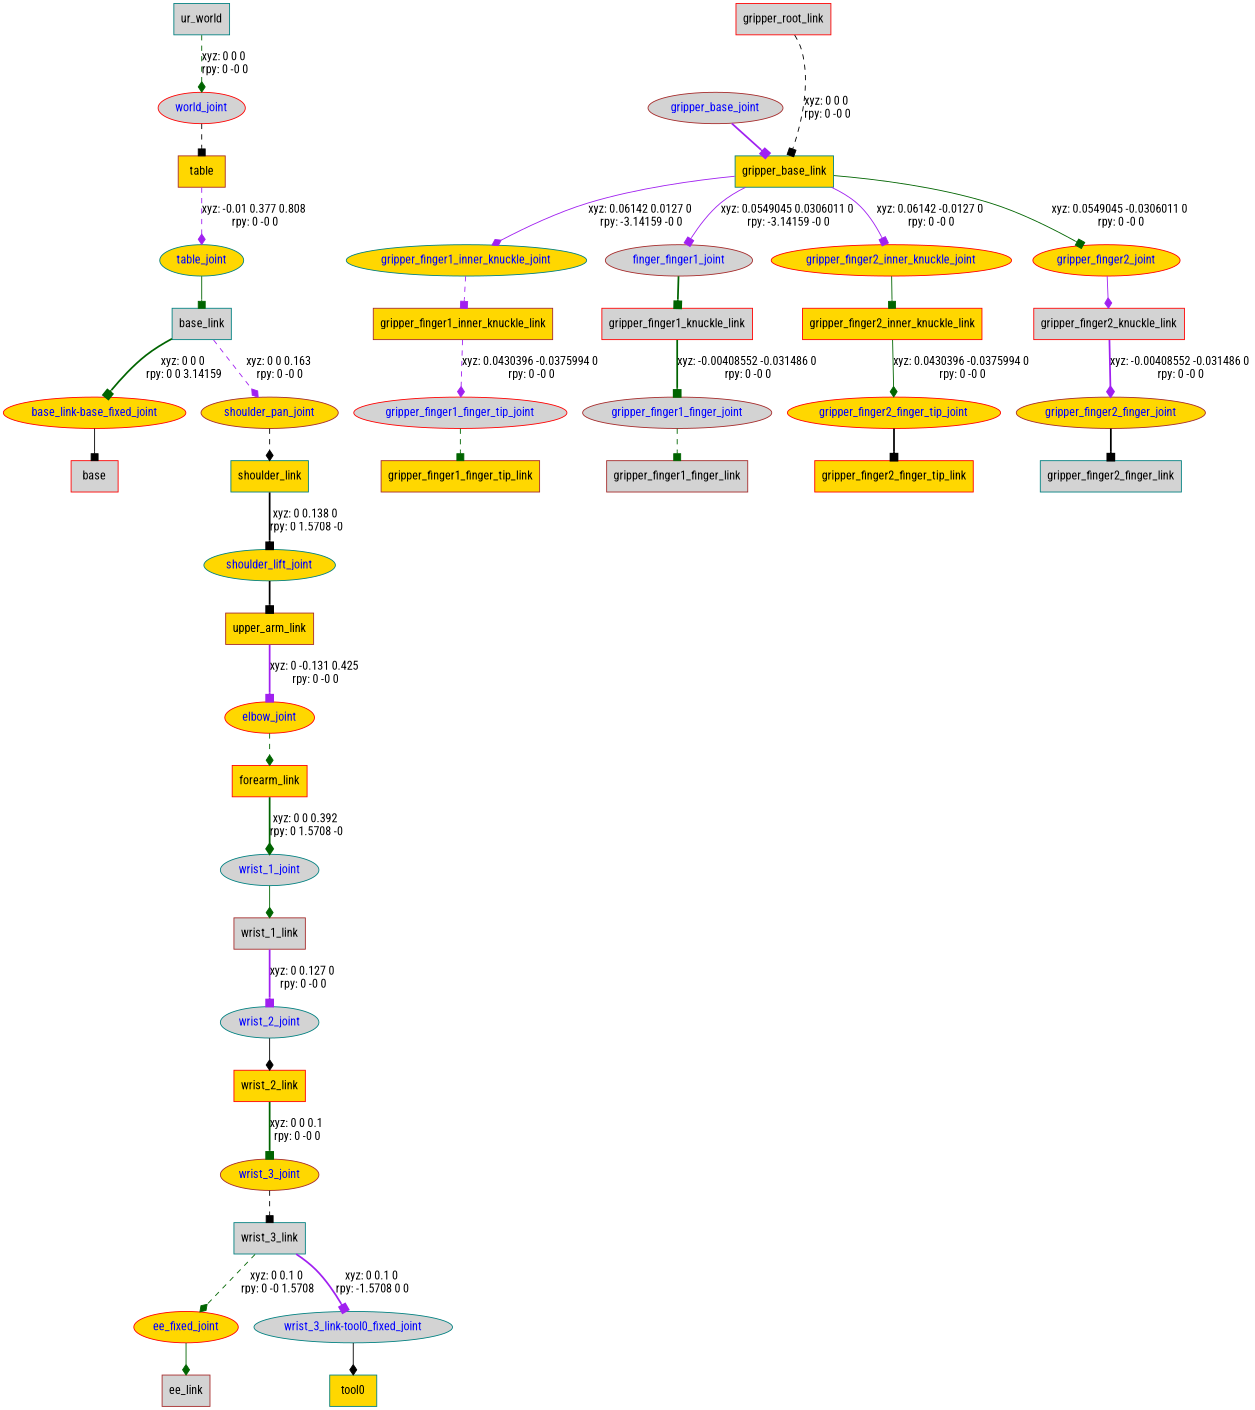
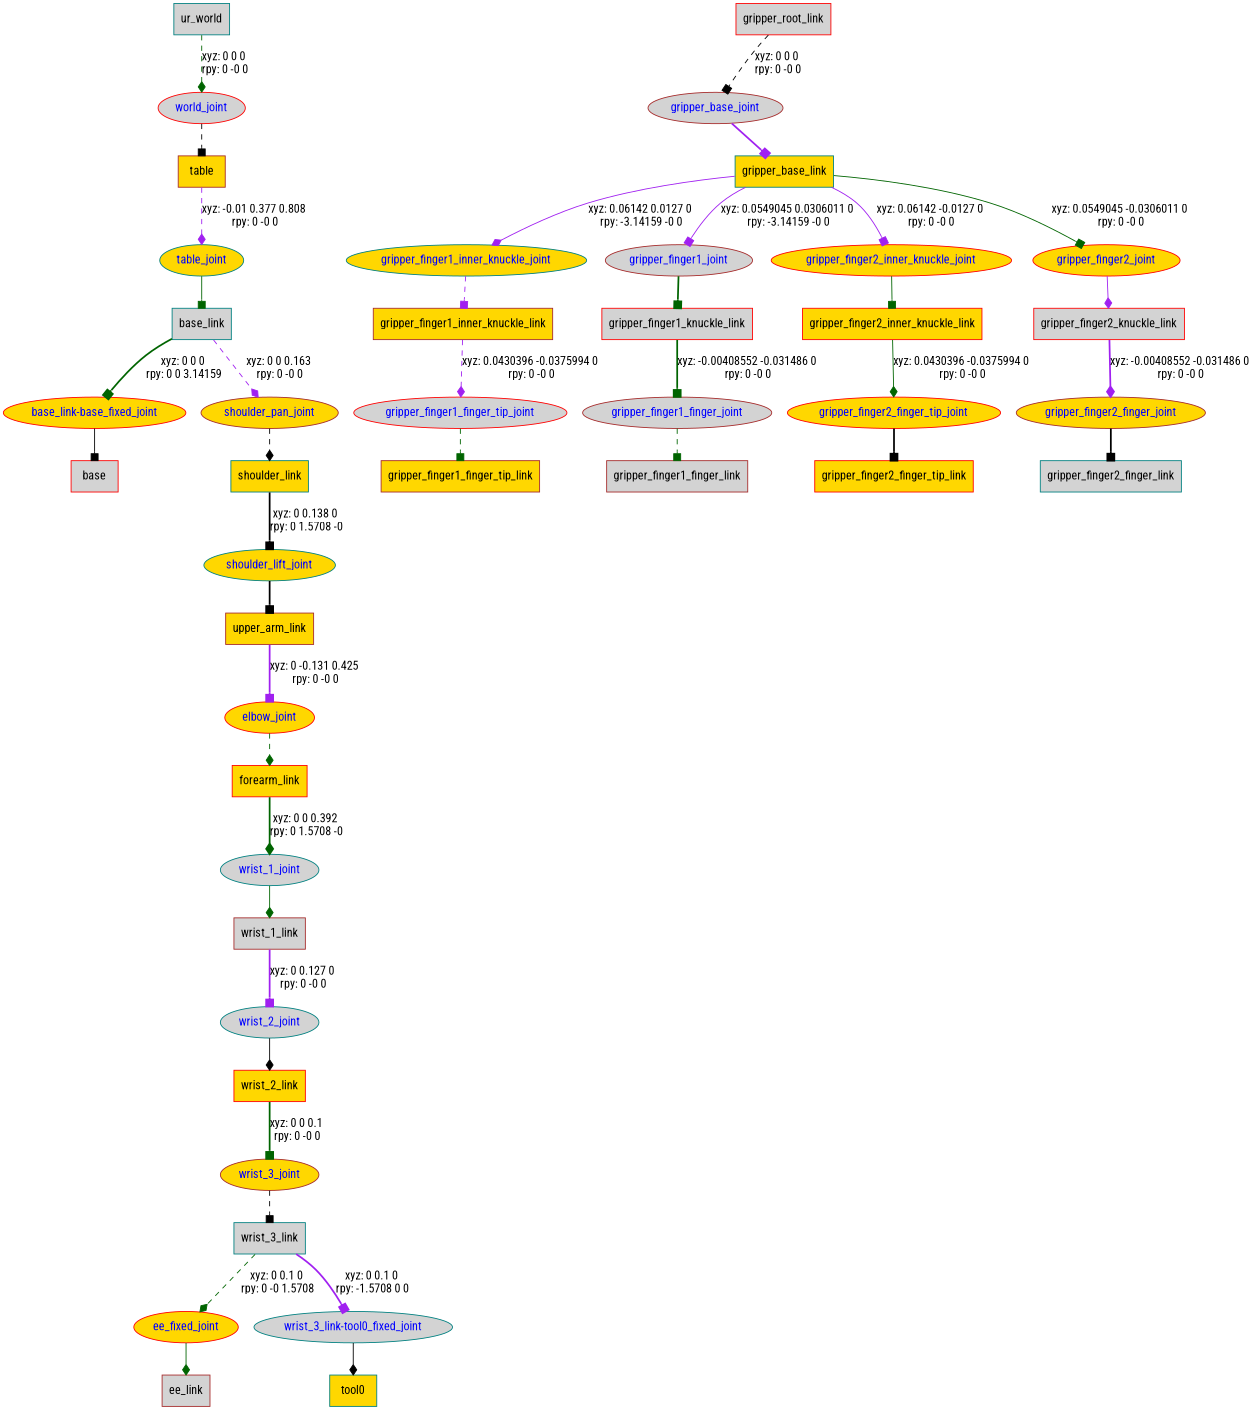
(805, 91) -> (748, 59)
(679, 260) -> (679, 260)
